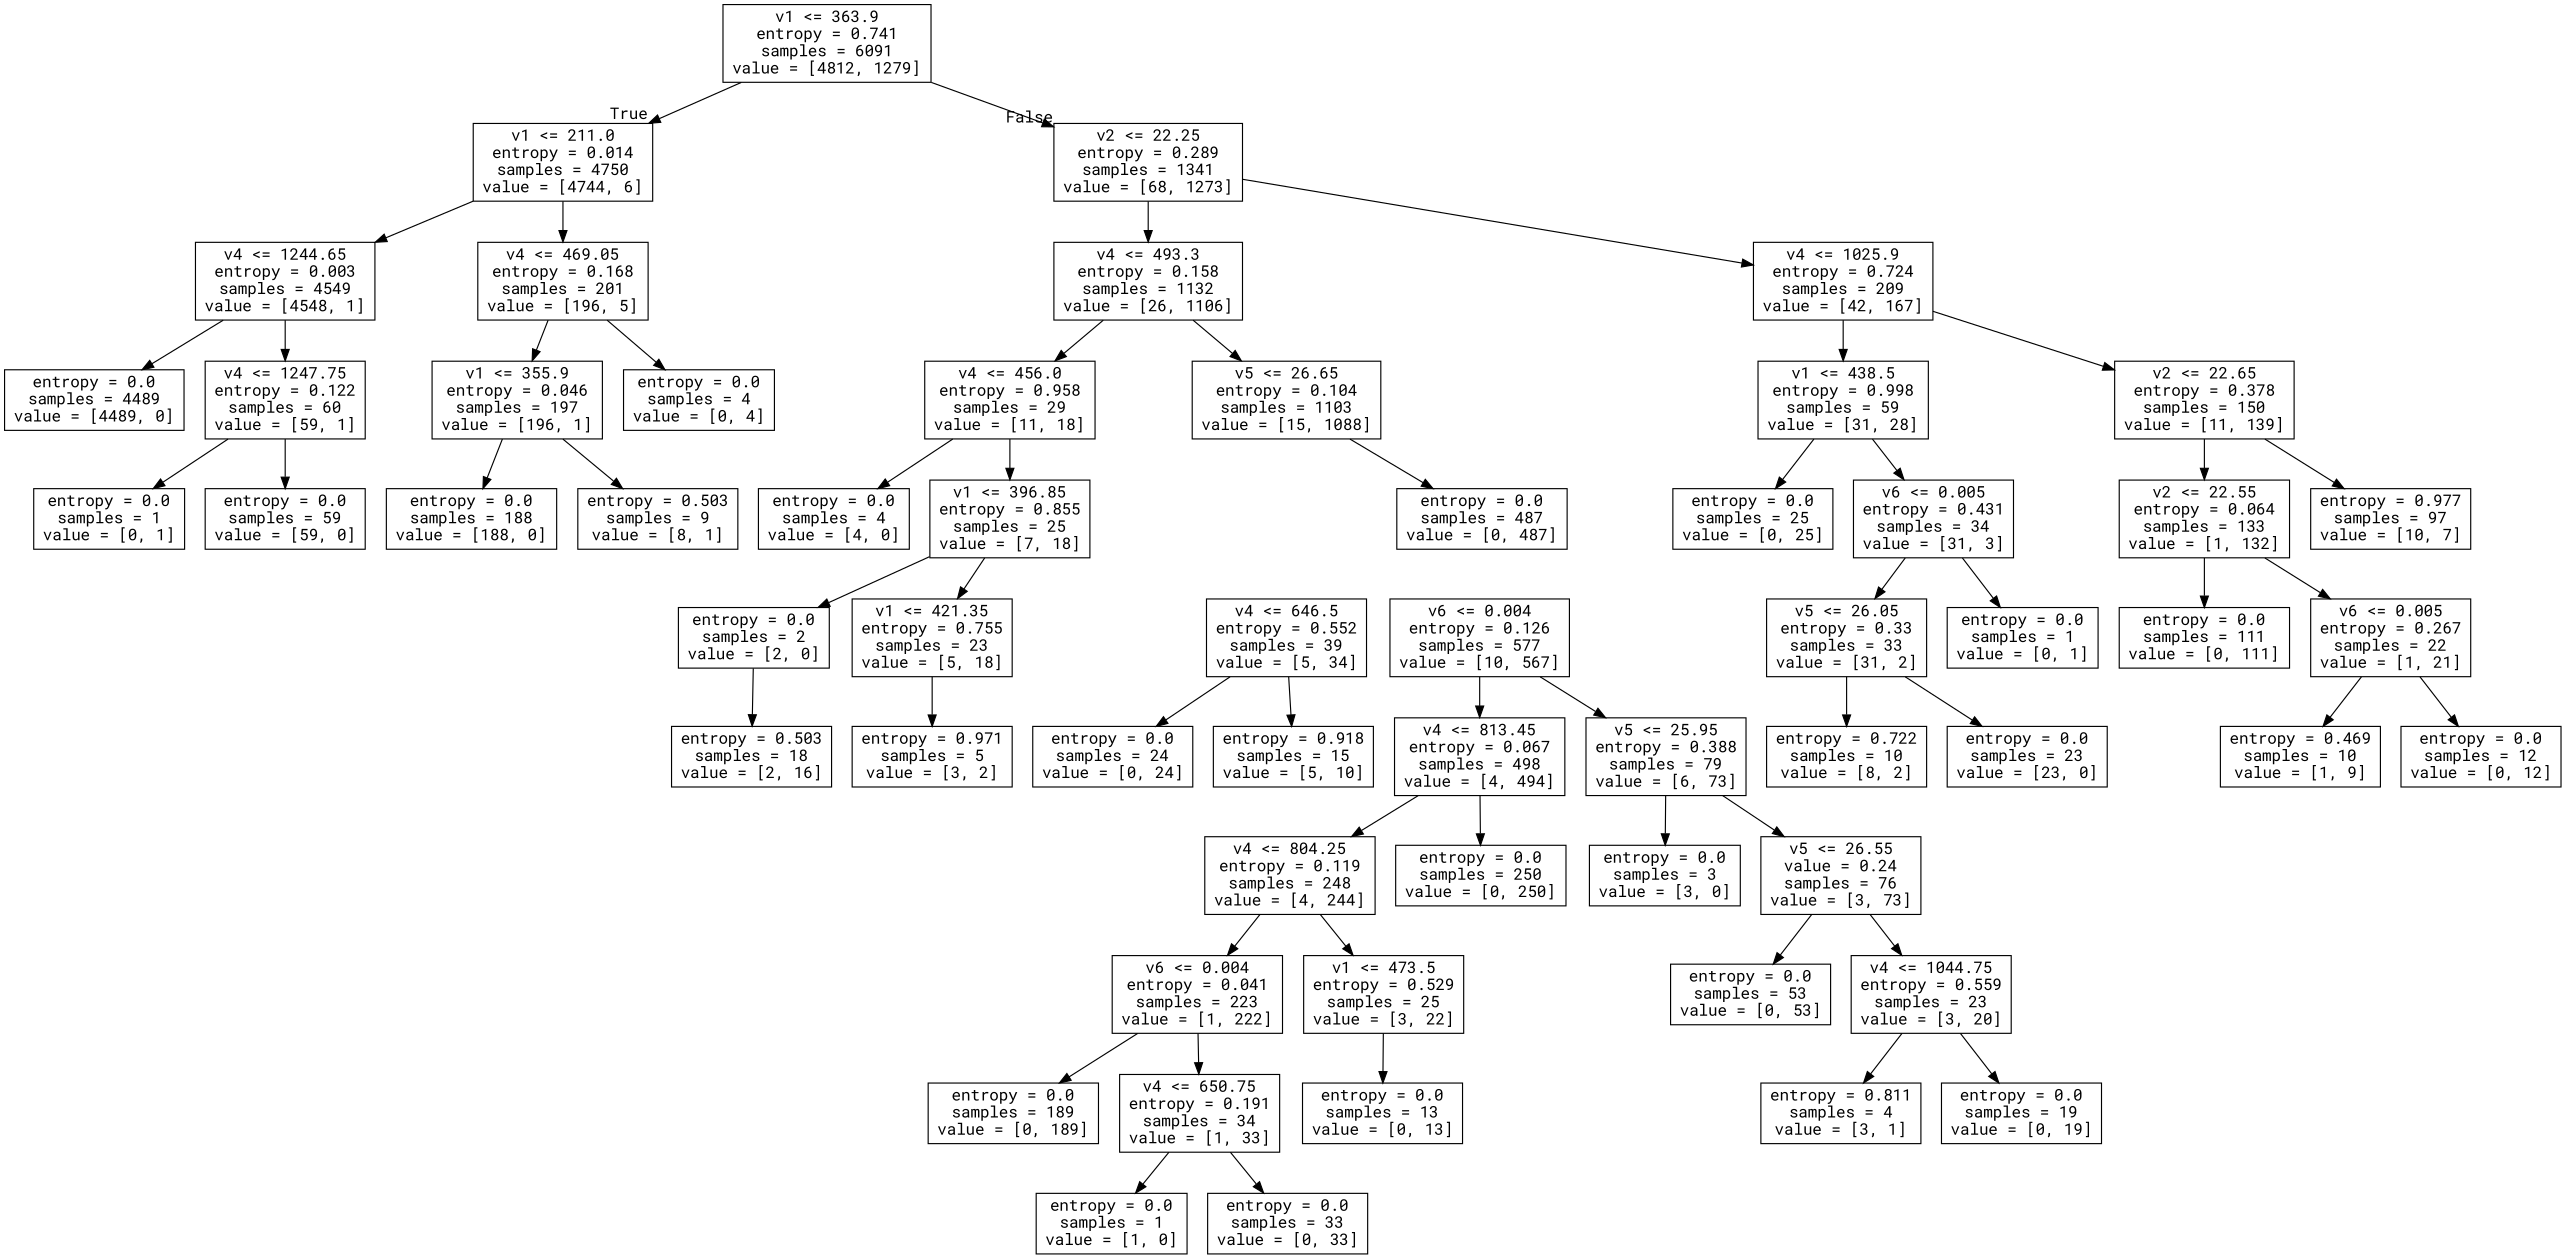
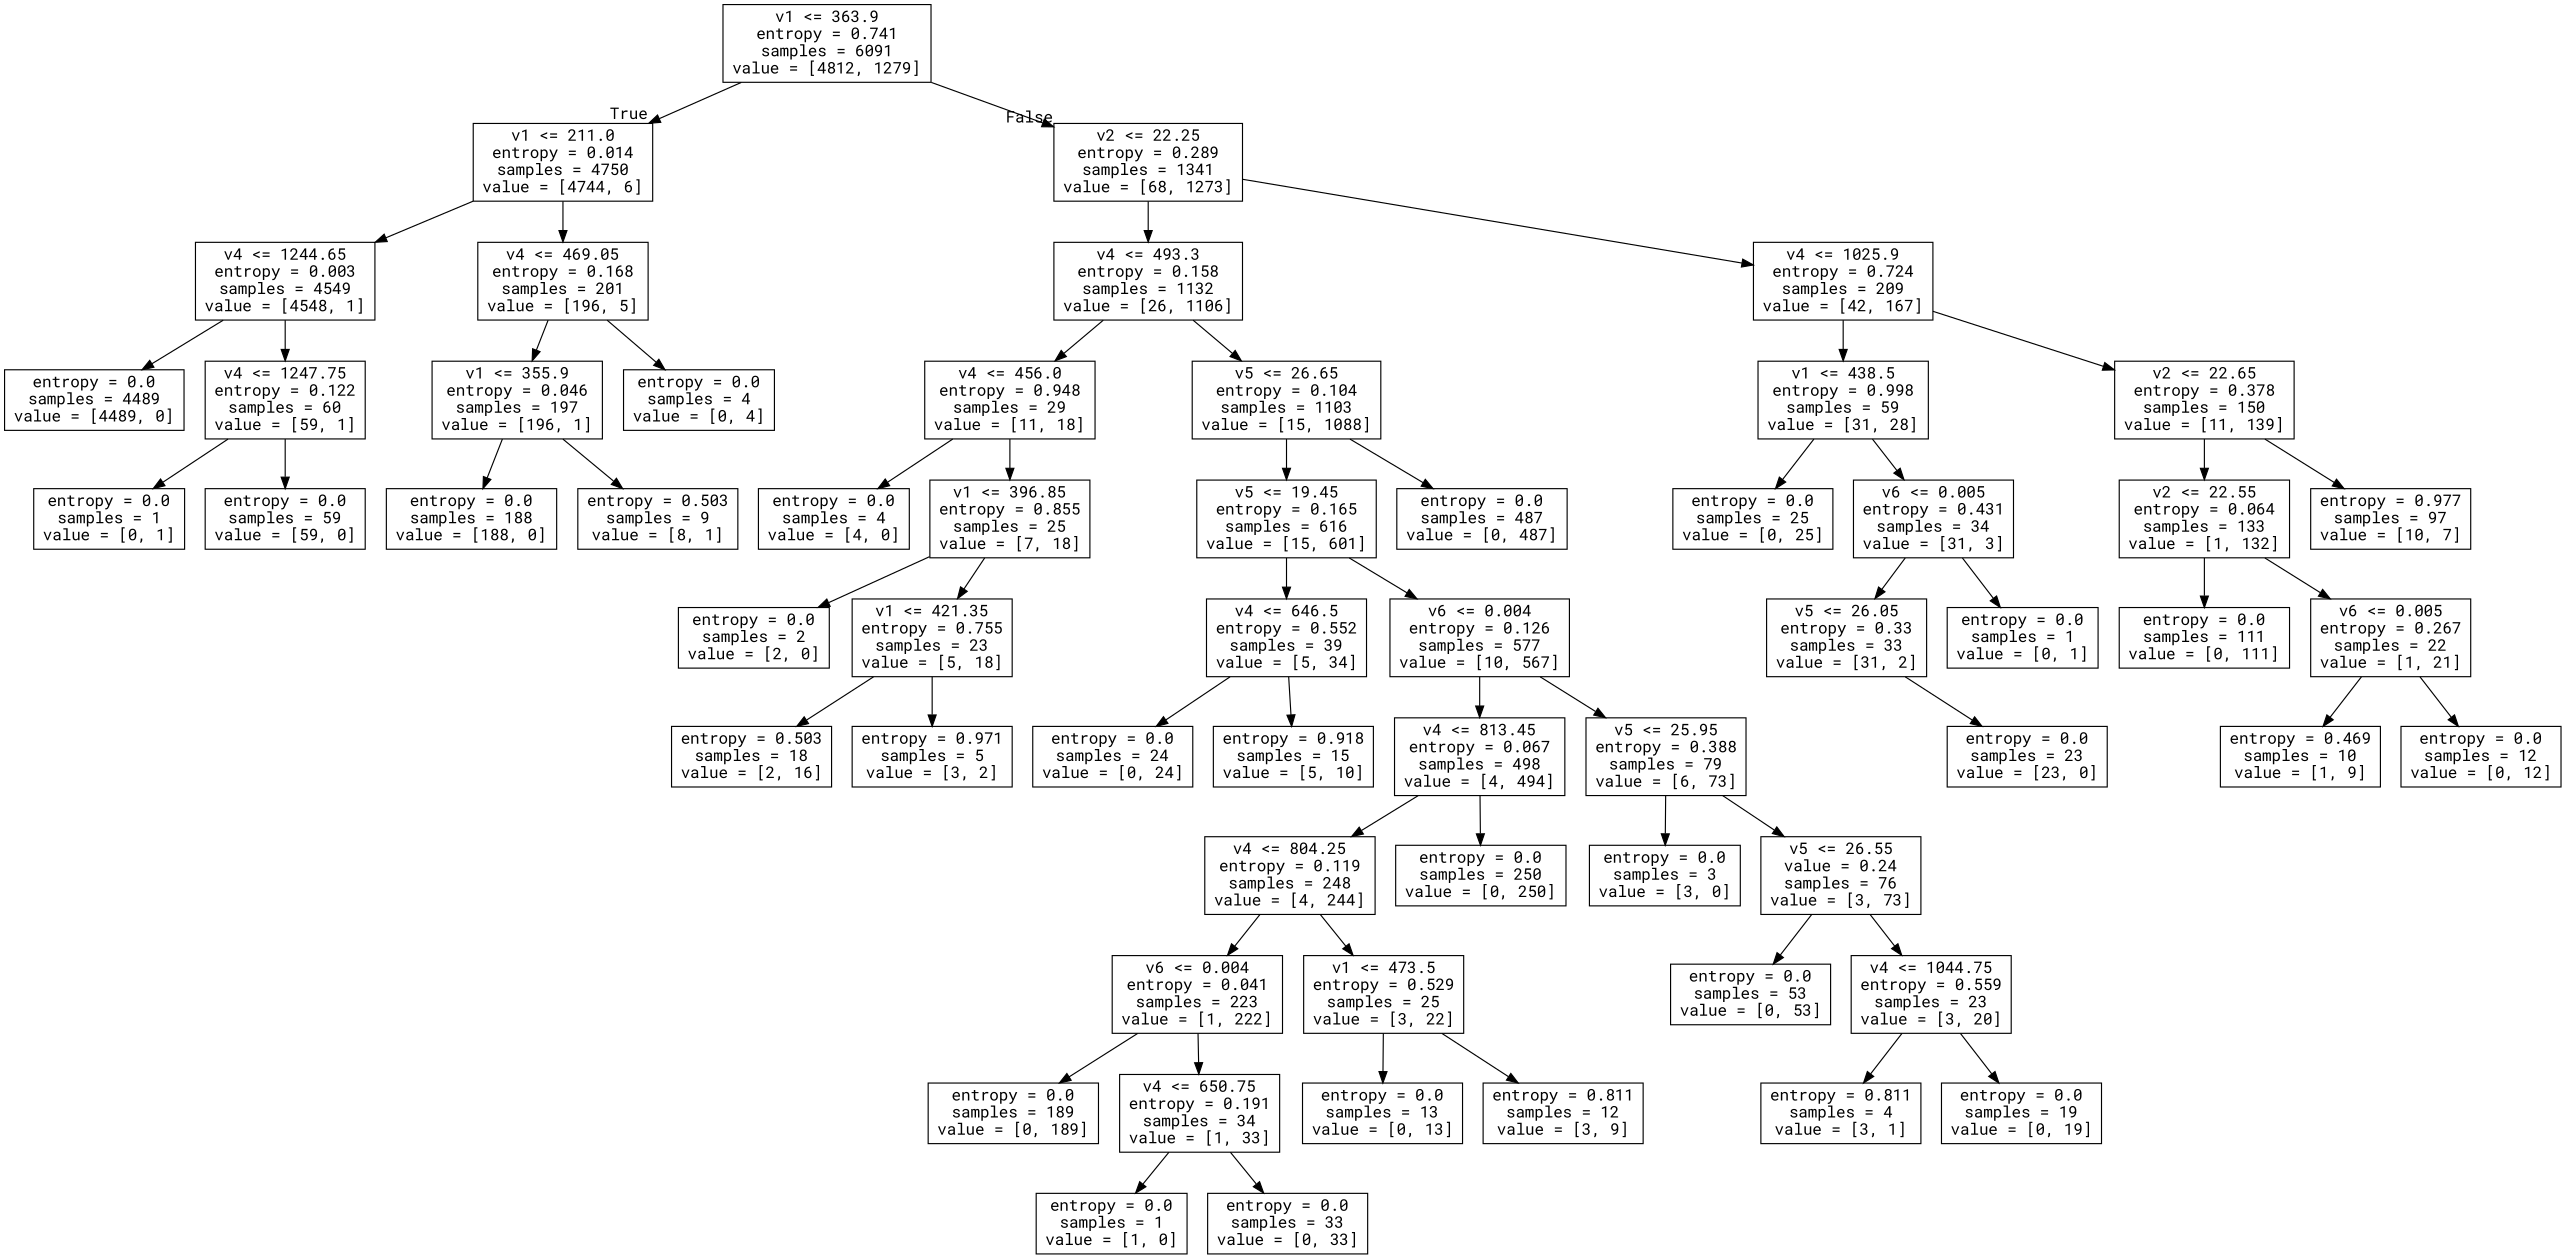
(1010, 400) -> (1010, 400)
none -> (1287, 519)
(753, 691) -> (840, 698)
(1847, 757) -> none
none -> (1563, 1113)
